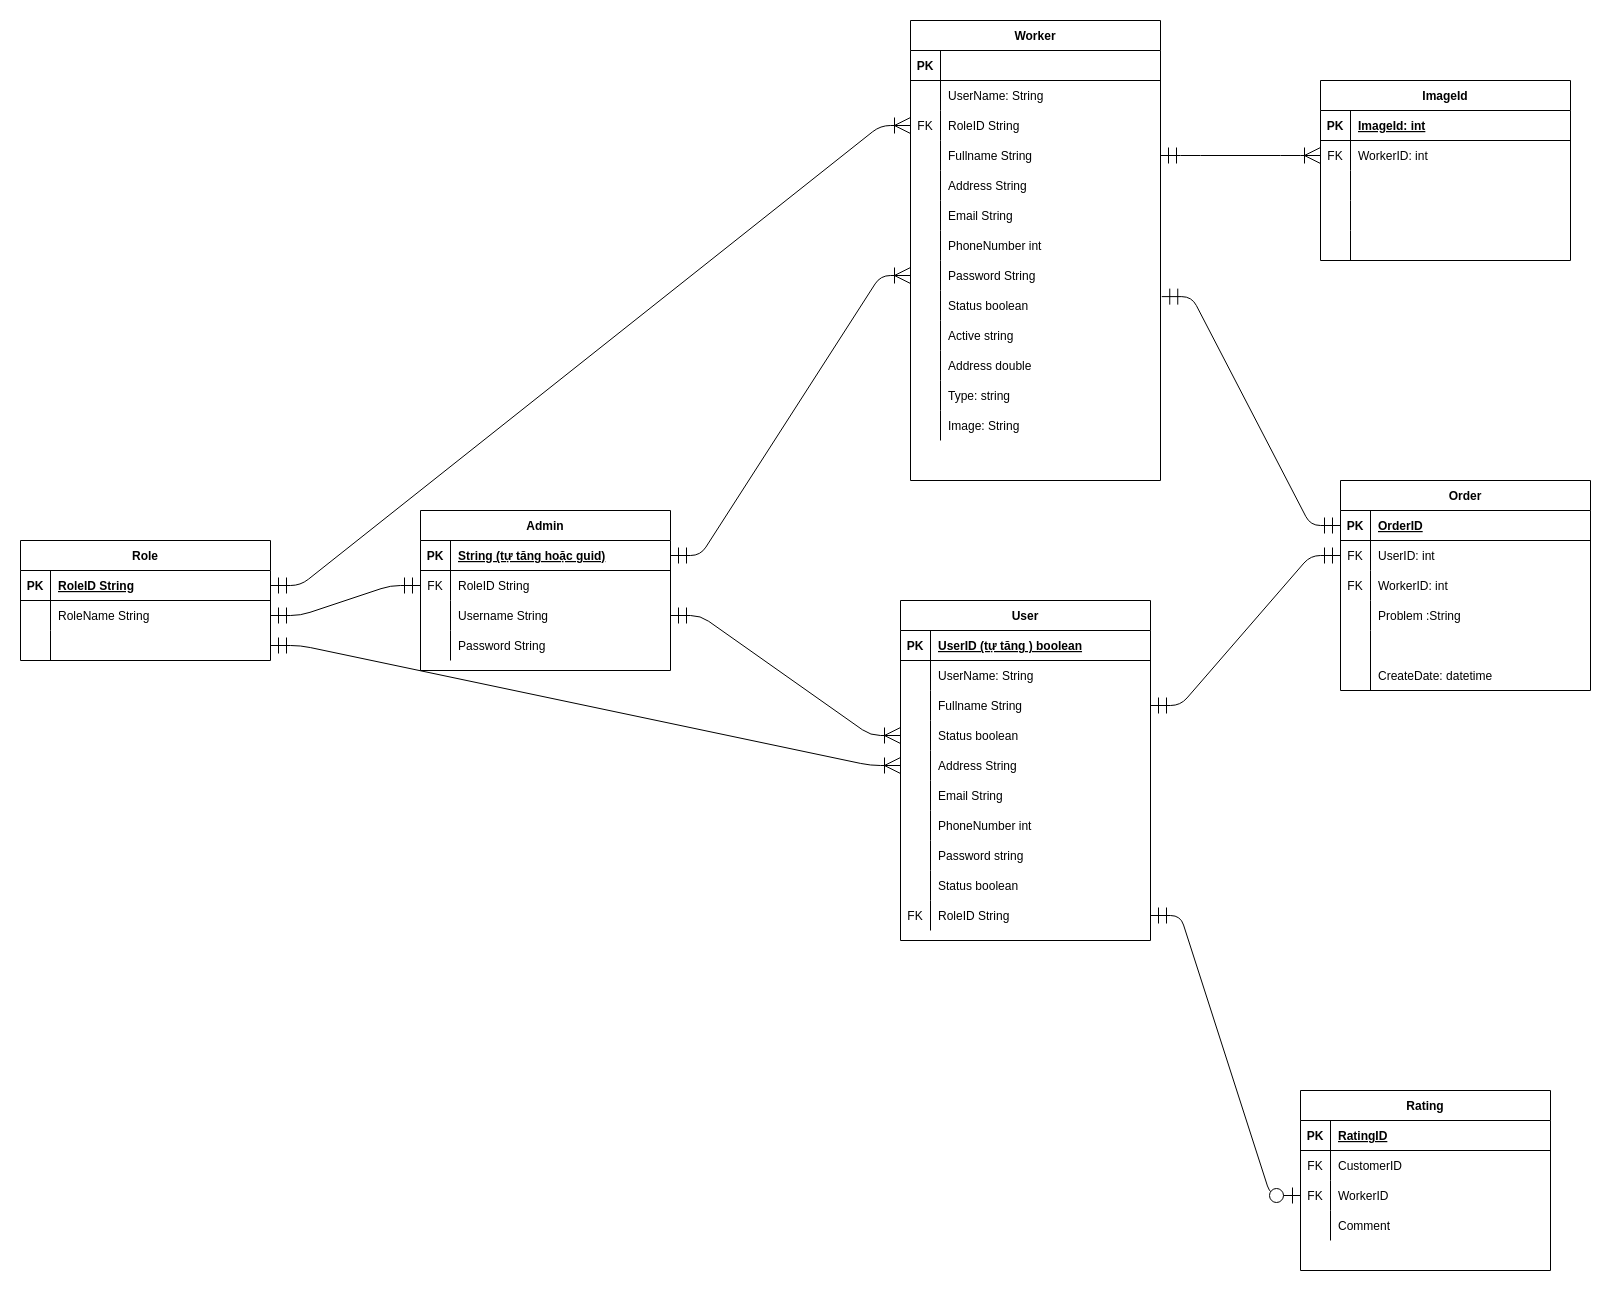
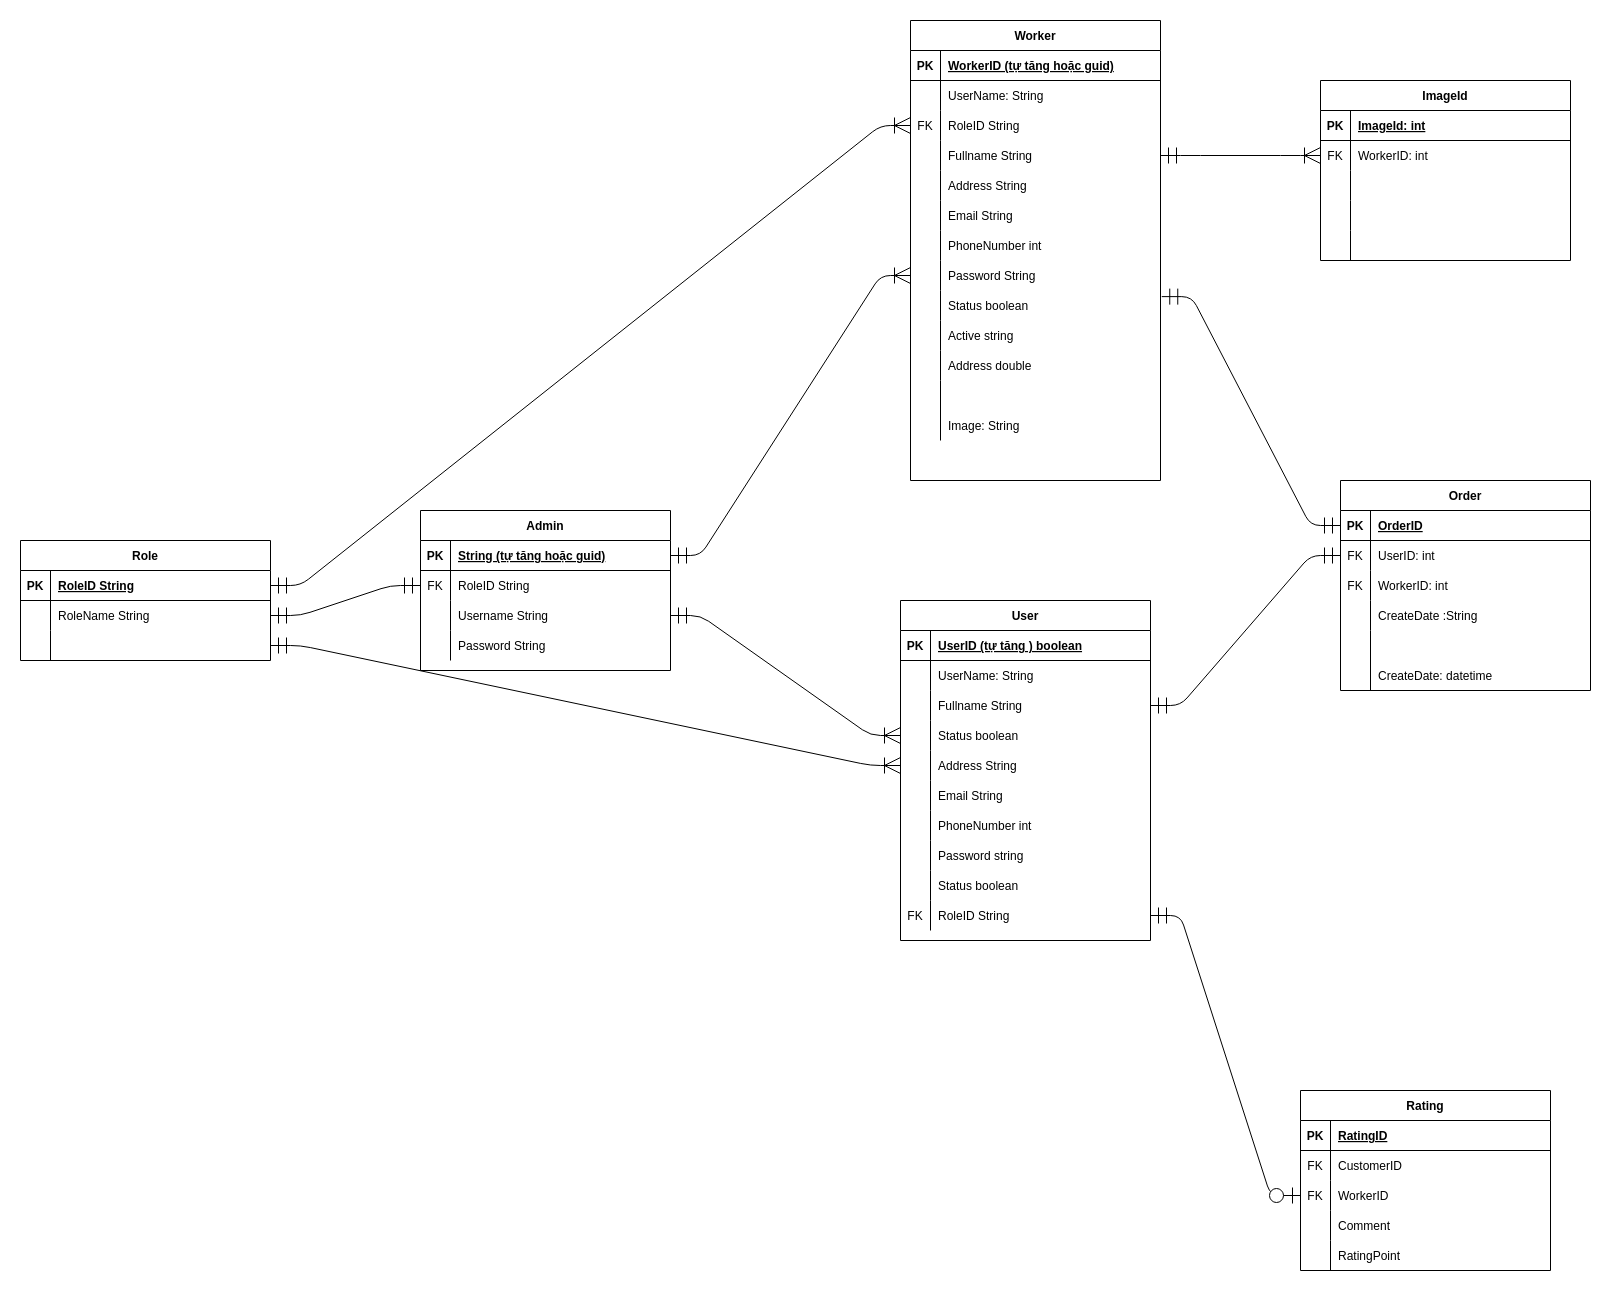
none -> (1051, 66)
(1051, 396) -> none
(1422, 616) -> (1434, 616)
none -> (1441, 1256)
